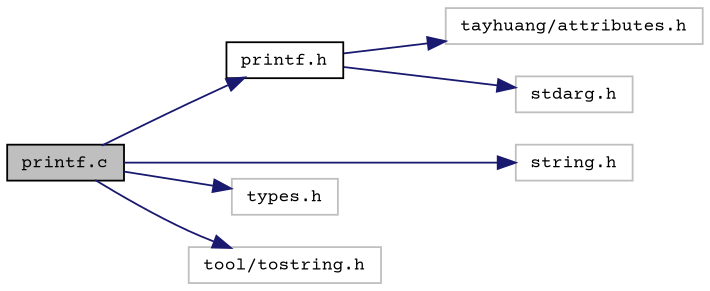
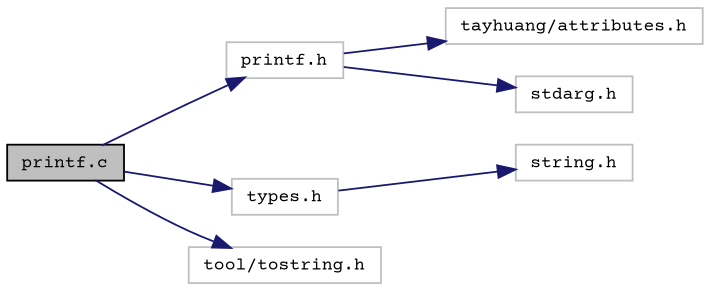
(285, 60) -> (285, 60)
(311, 163) -> (418, 181)
